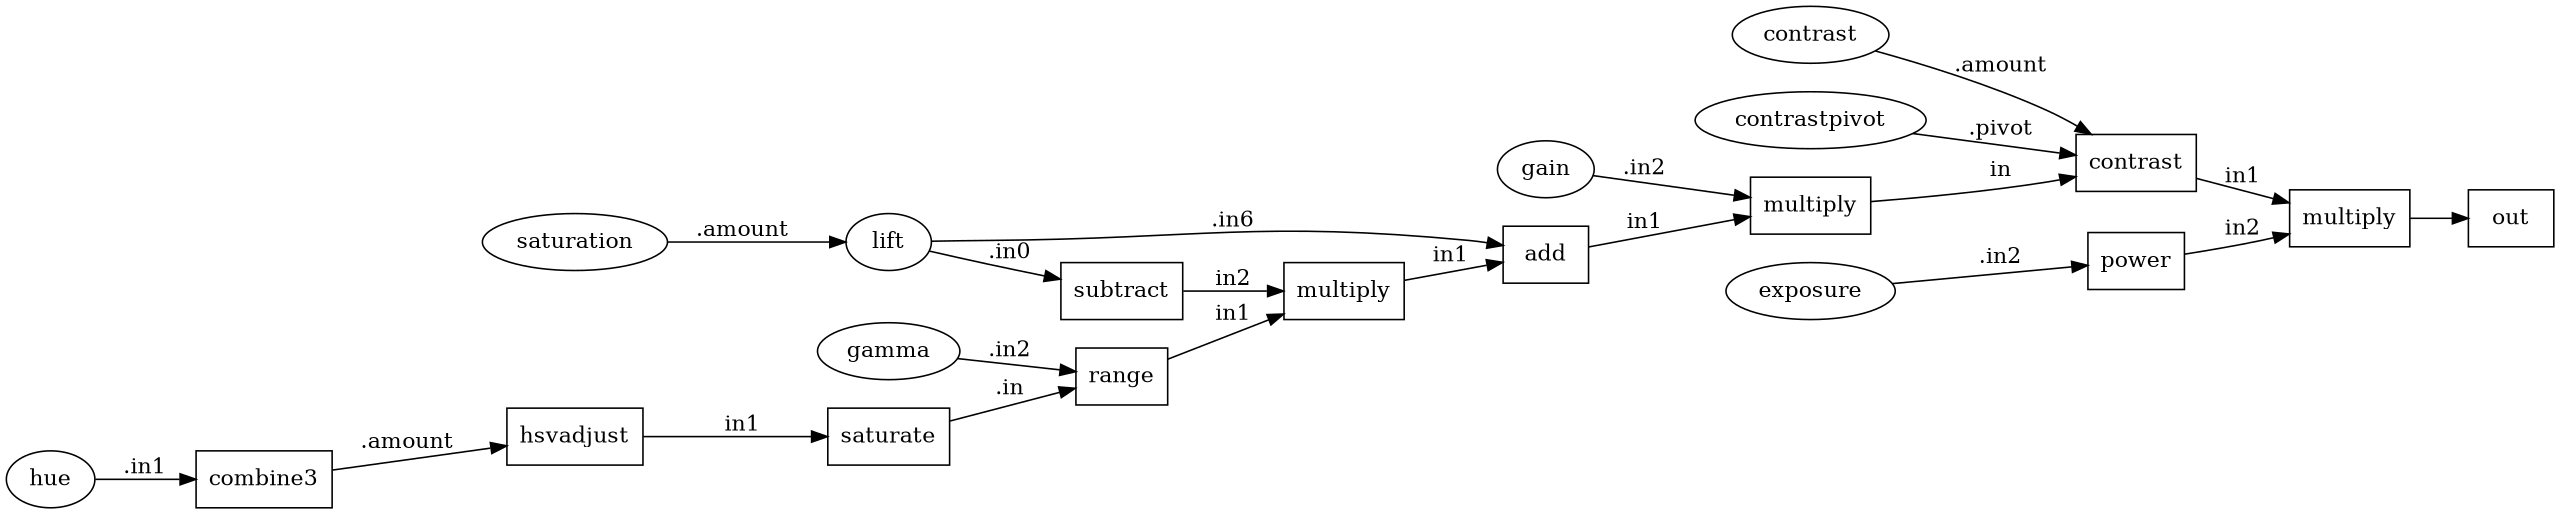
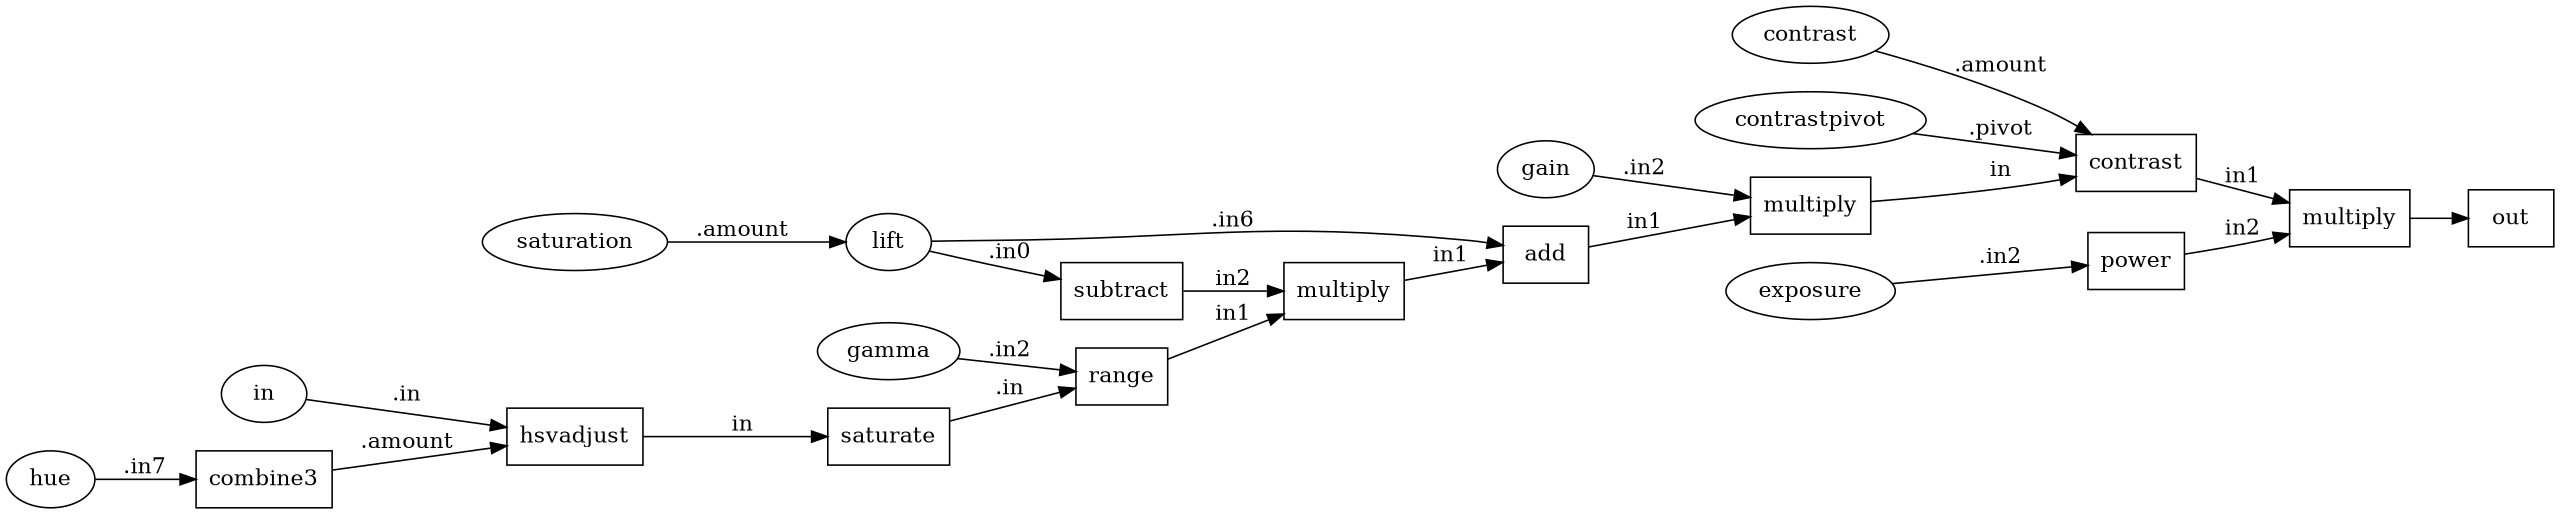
none -> (264, 394)
(743, 425) -> (743, 425)
(145, 467) -> (145, 467)
